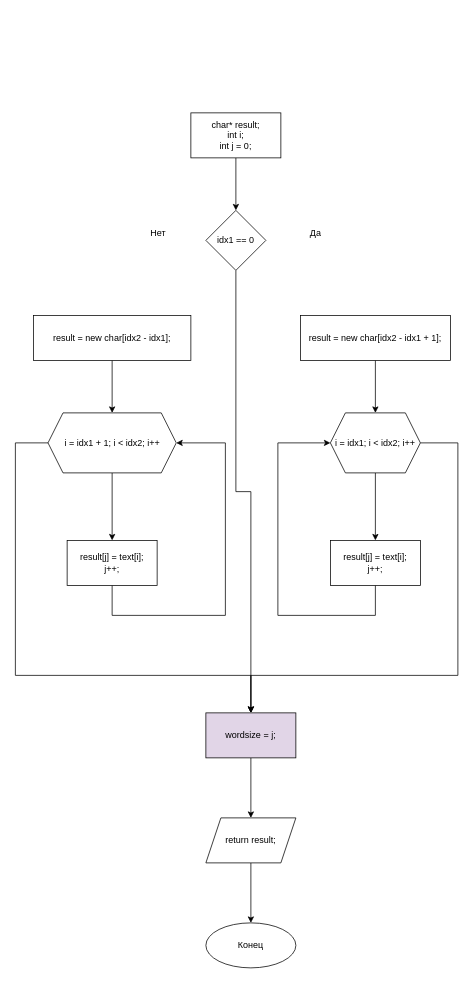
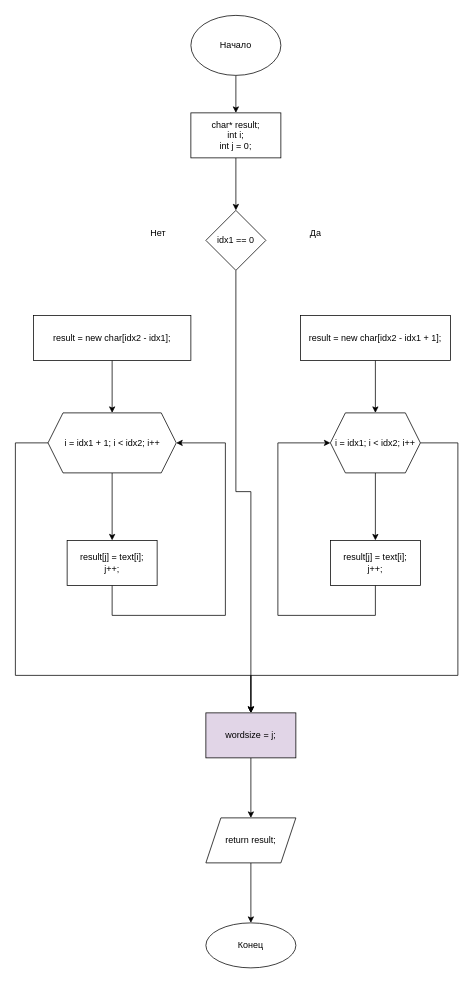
none -> (236, 45)
none -> (236, 106)
